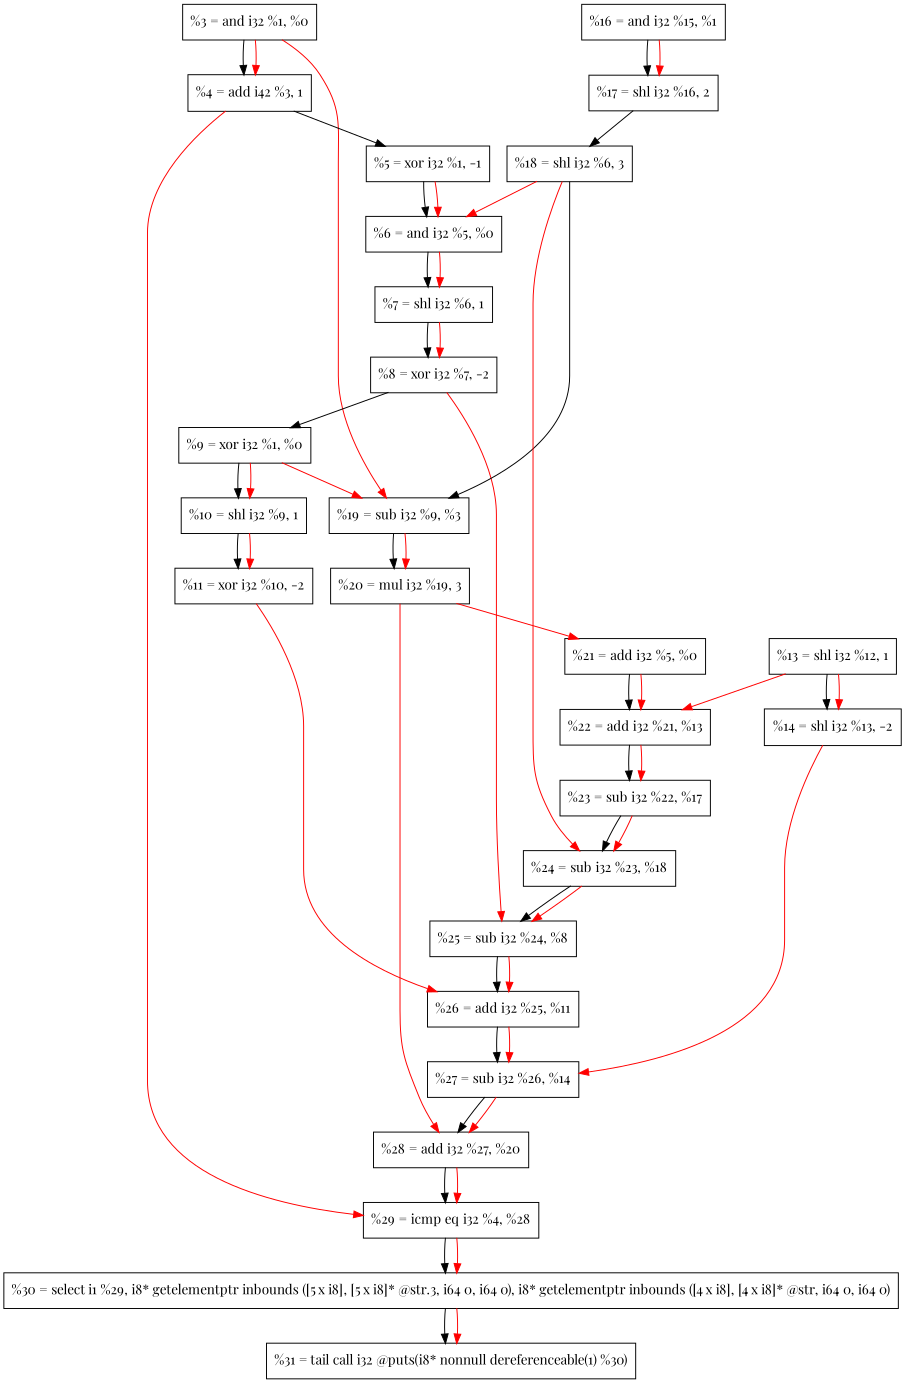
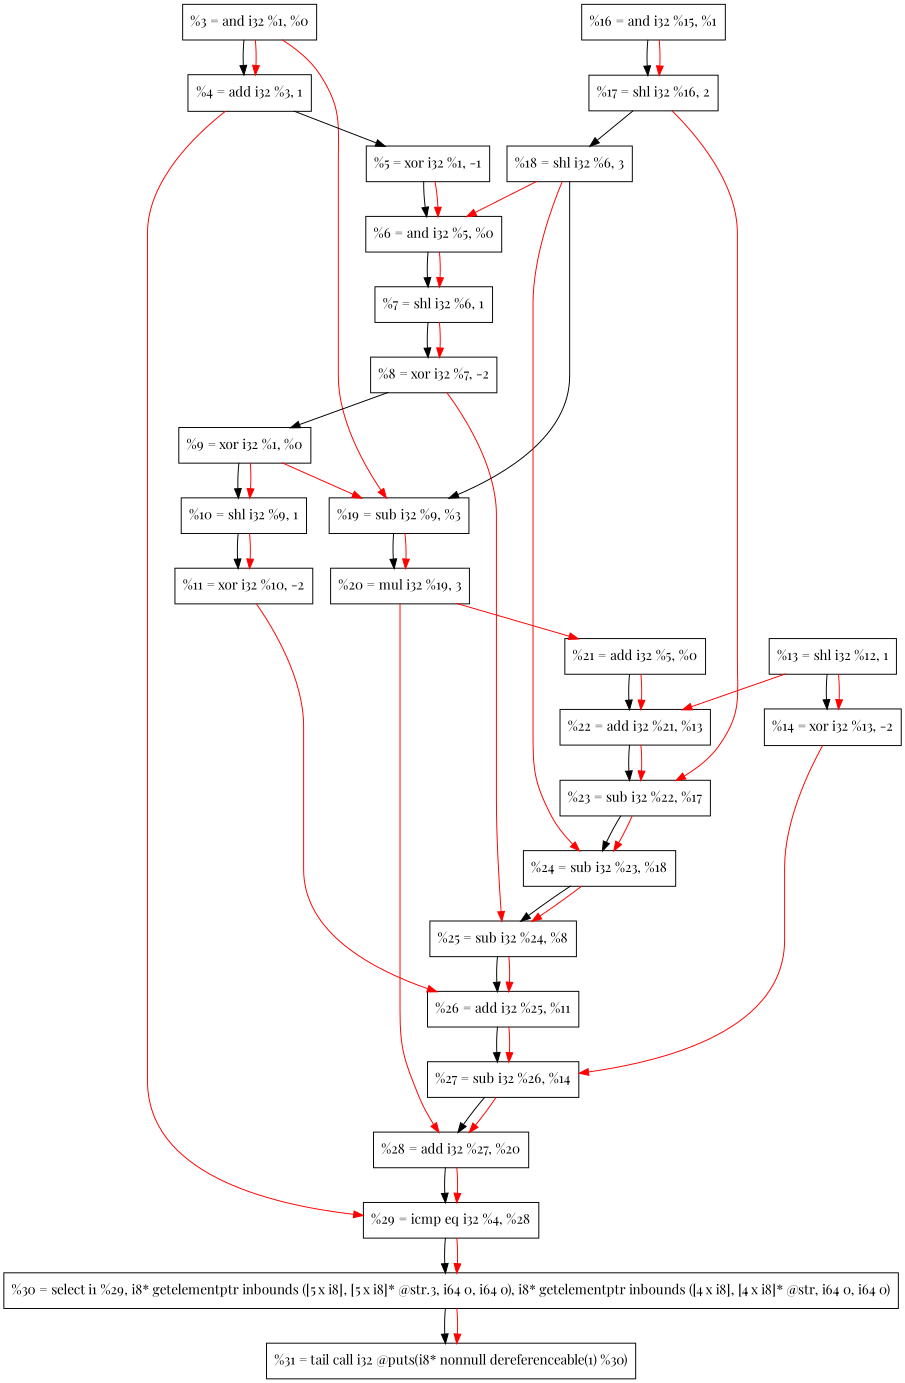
(250, 93) -> (250, 93)
none -> (737, 443)
(833, 727) -> (833, 727)
